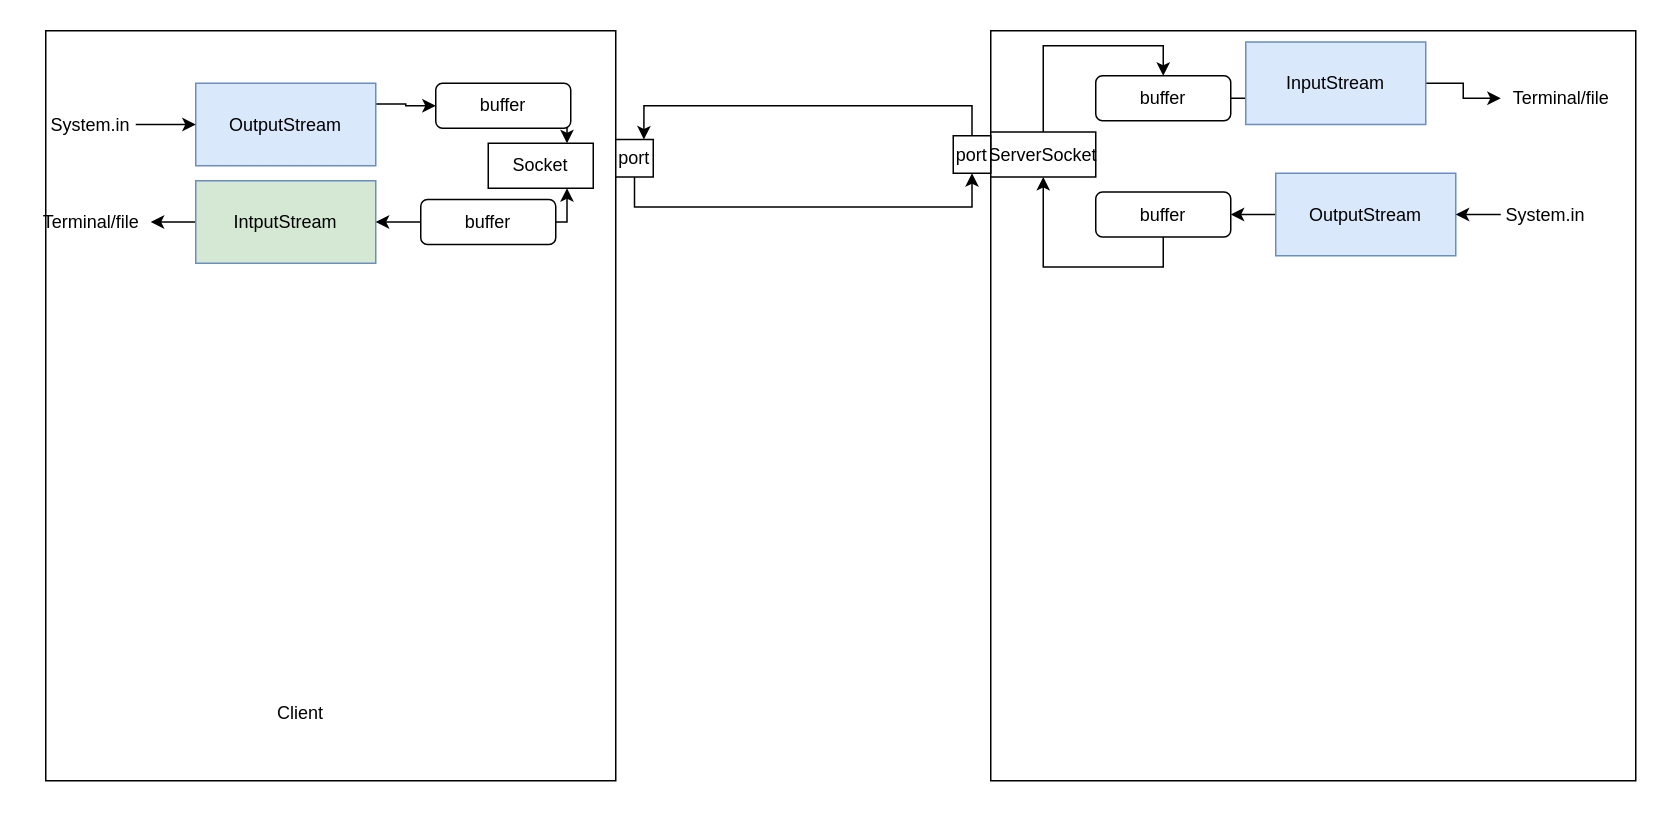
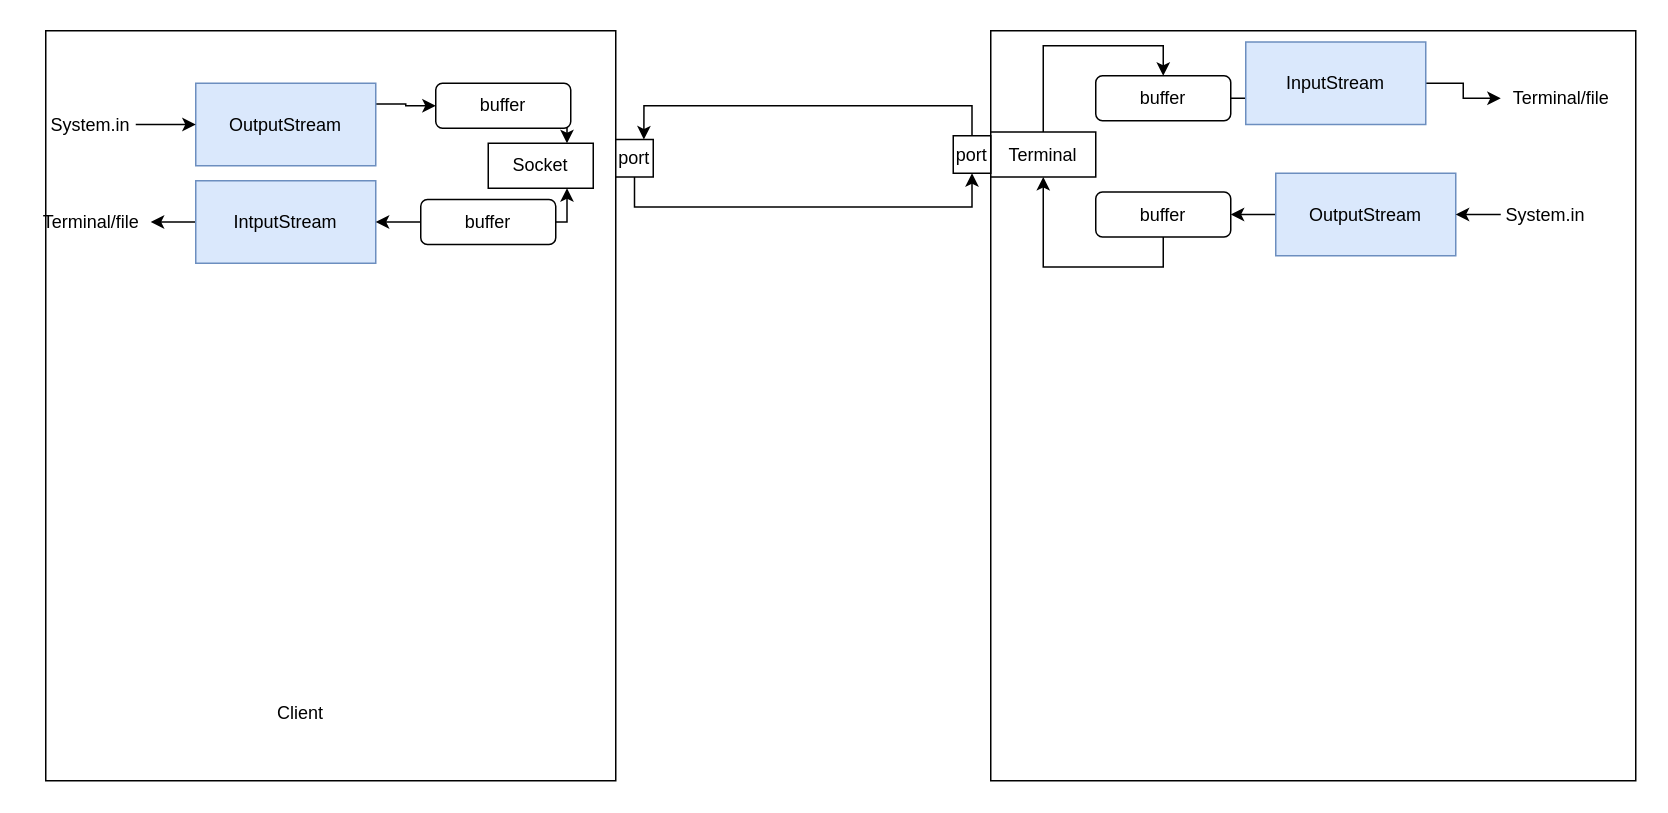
(1043, 155) -> (1043, 155)
(286, 222) -> (286, 222)
